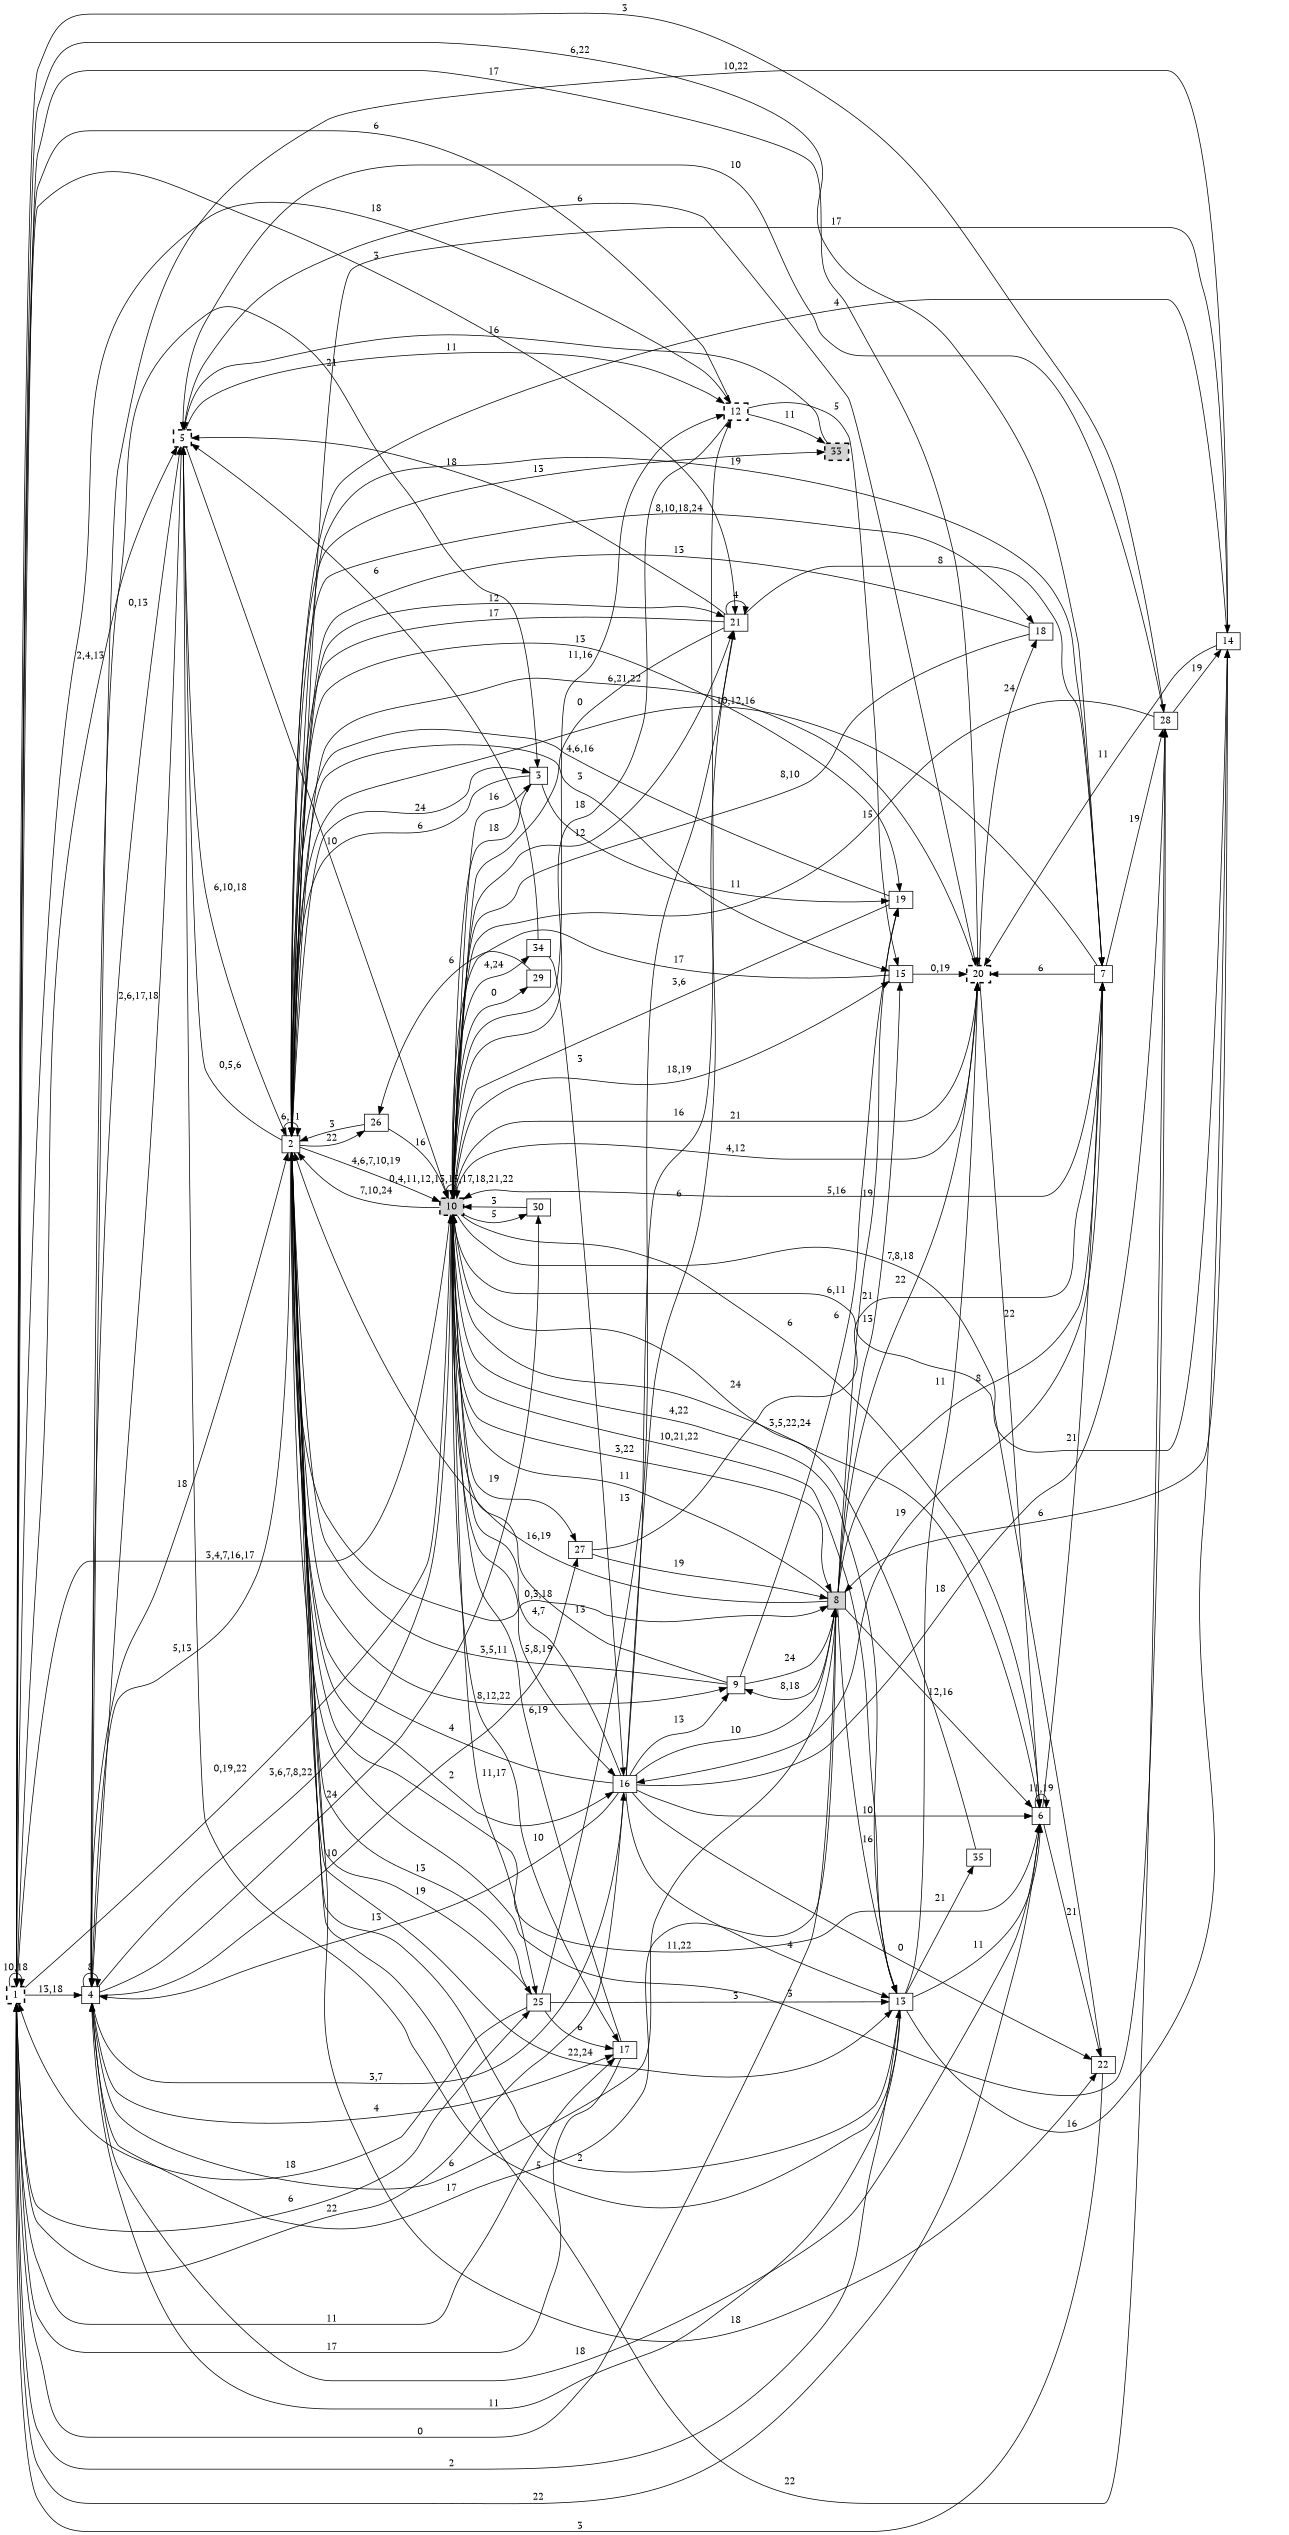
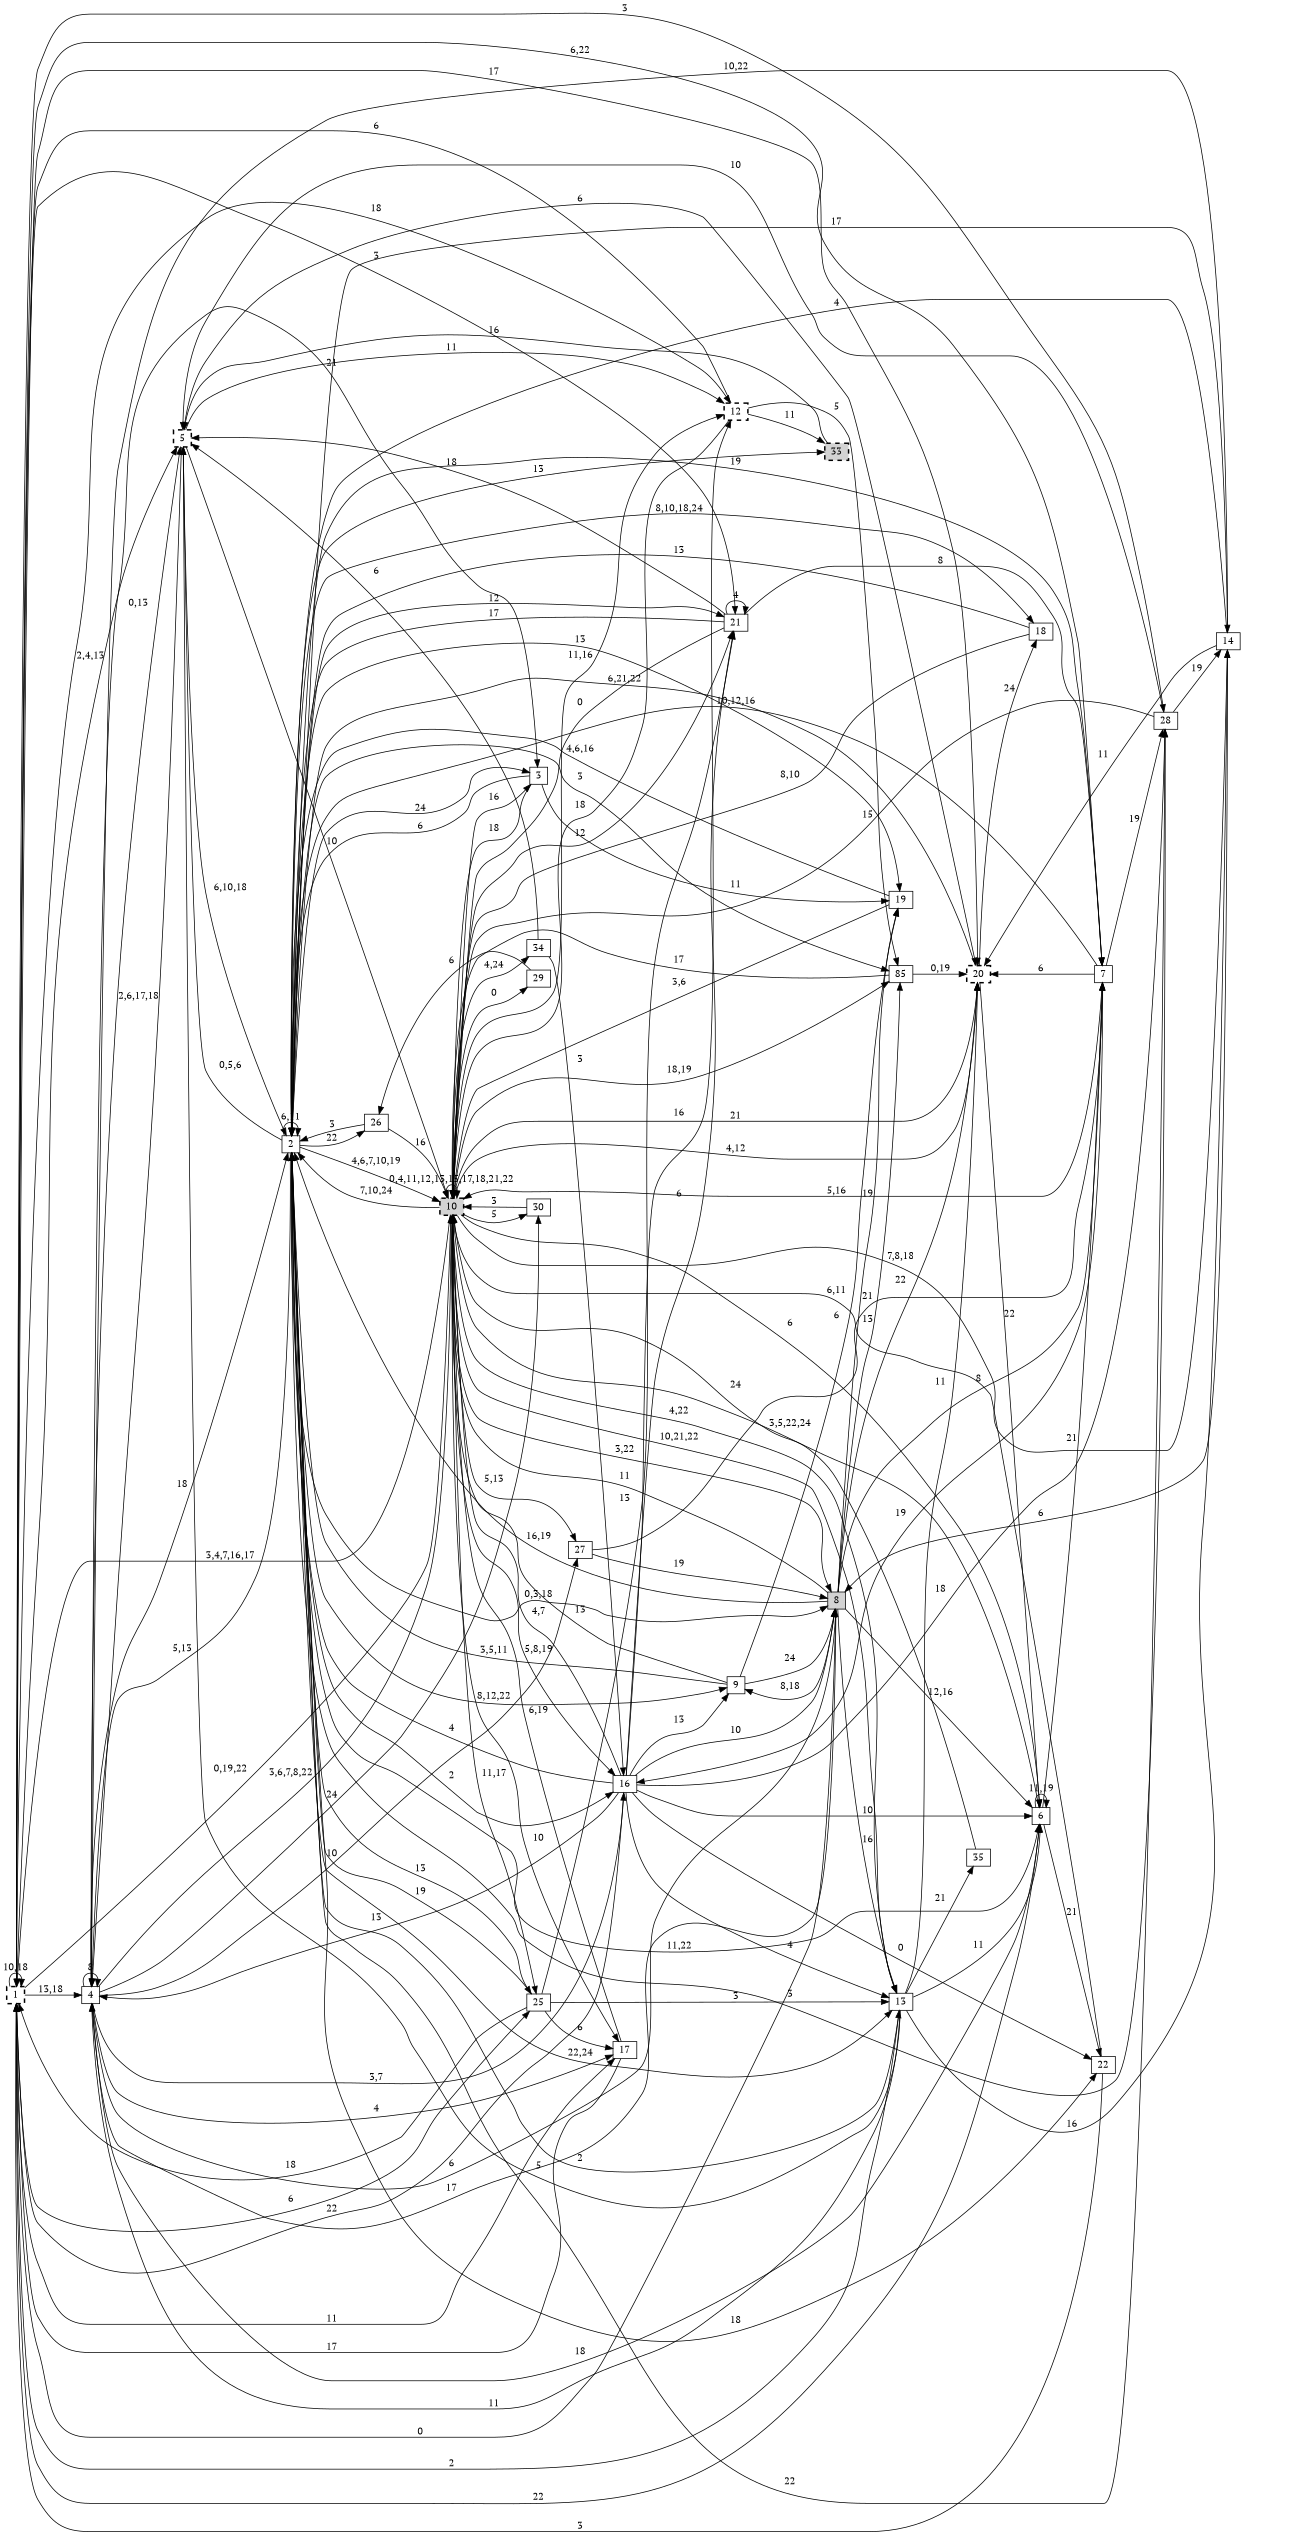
(901, 974) -> (901, 974)
(494, 1479) -> (494, 1479)
